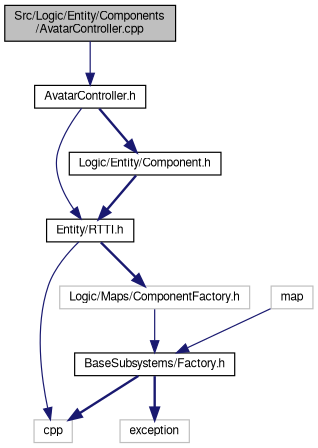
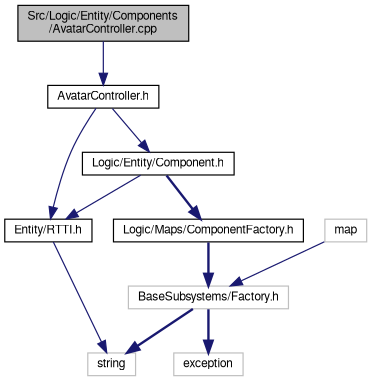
(114, 126) -> (127, 126)
(121, 193) -> (109, 194)
(118, 260) -> (180, 192)
(155, 297) -> (208, 231)
(155, 325) -> (208, 258)
(155, 364) -> (208, 297)
(53, 431) -> (112, 364)
